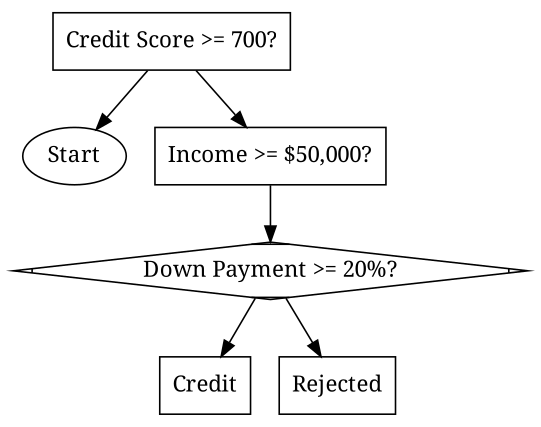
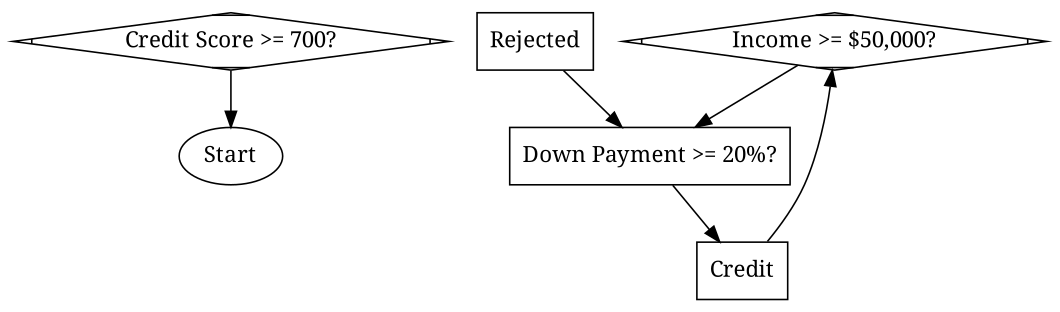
(172, 41) -> (231, 41)
(216, 93) -> (811, 169)
(270, 156) -> (835, 41)
(270, 271) -> (650, 156)
(299, 321) -> (587, 93)
